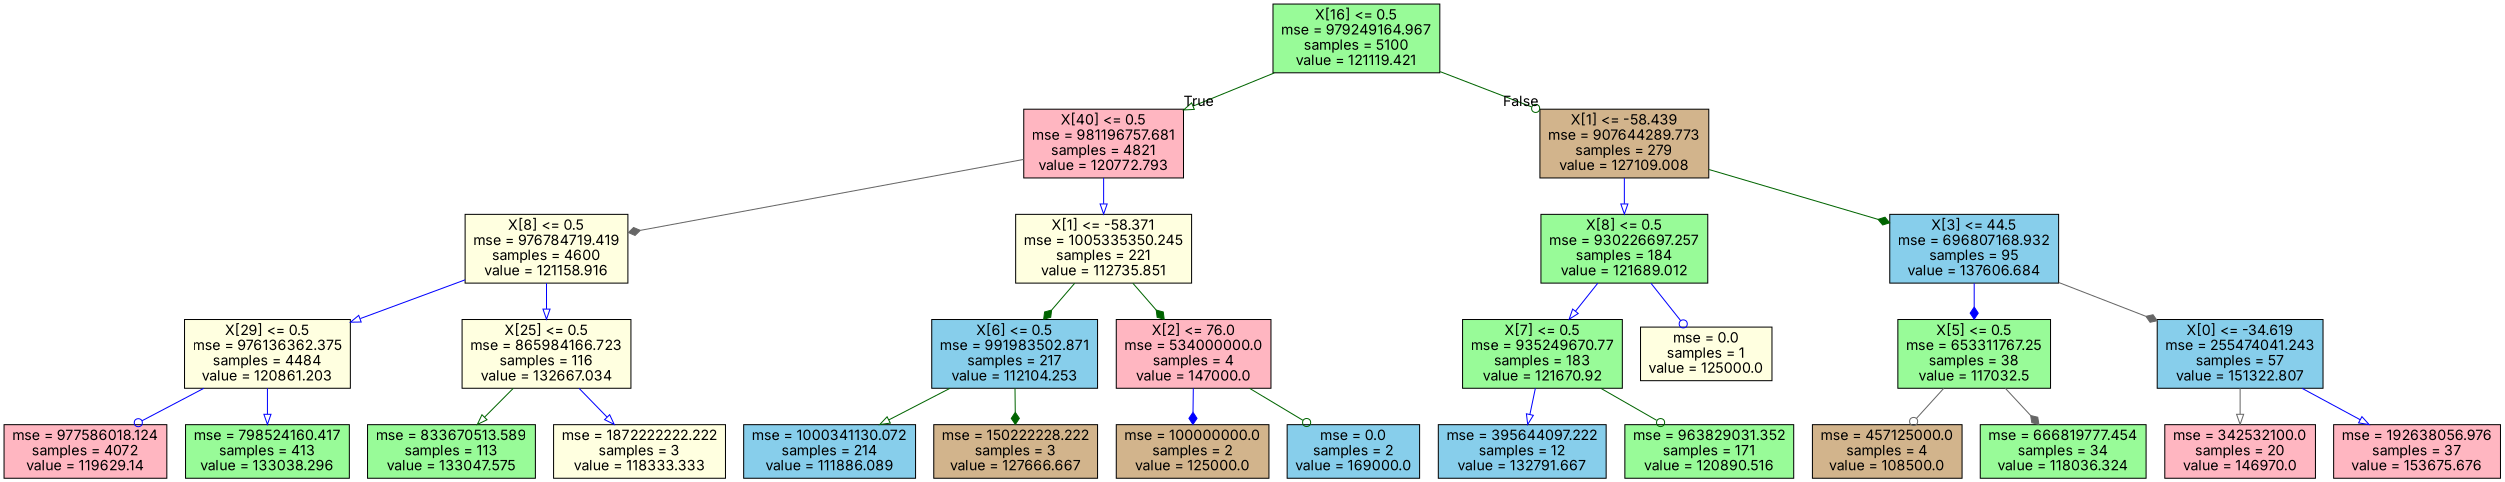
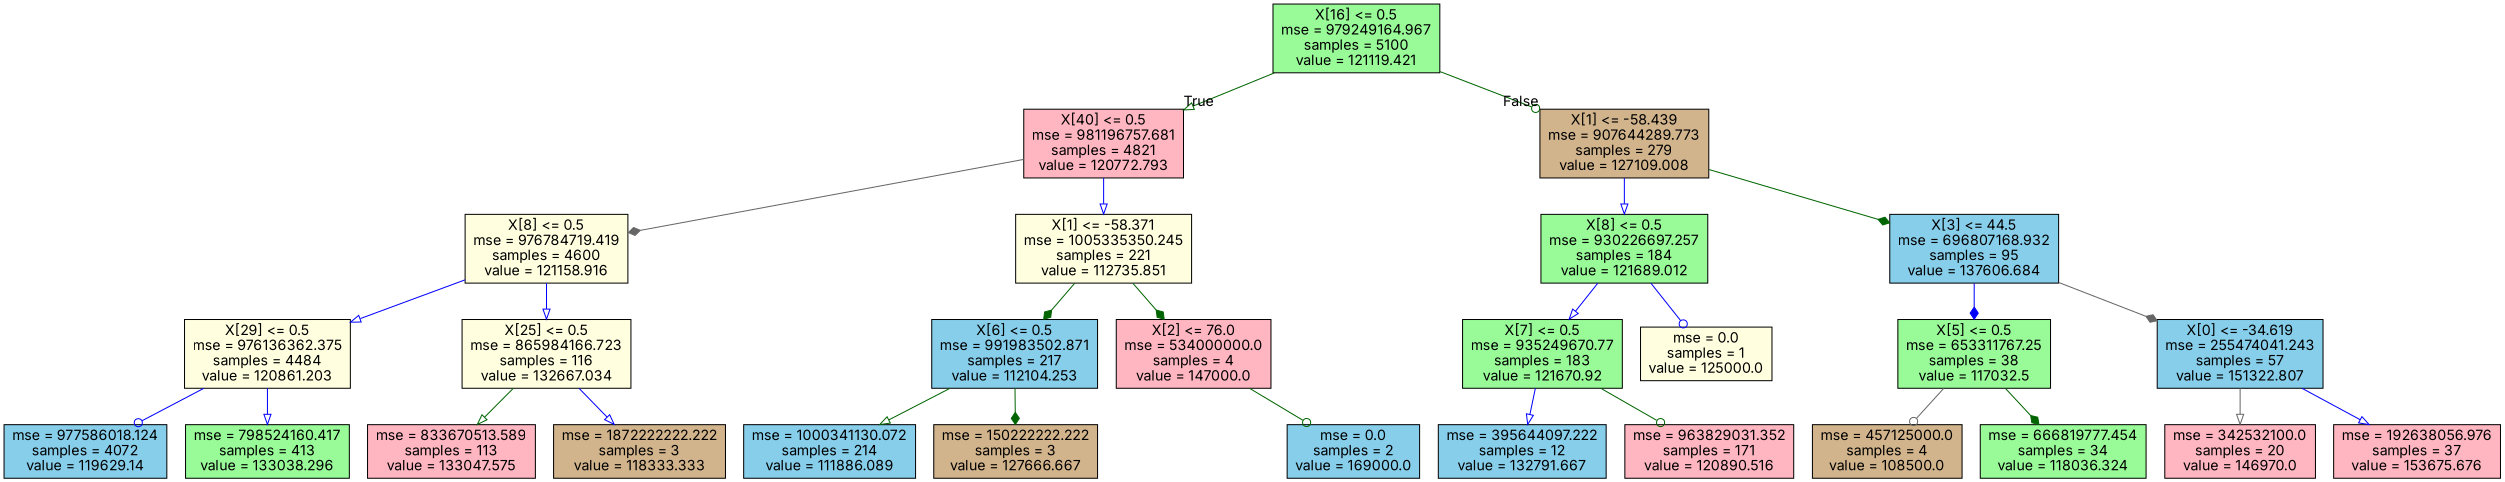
(2018, 402) -> (2018, 402)
(85, 451) -> (85, 451)
(451, 451) -> (451, 451)
(640, 451) -> (640, 451)
(1016, 451) -> (1016, 451)
(1193, 451) -> none
(1709, 451) -> (1709, 451)
